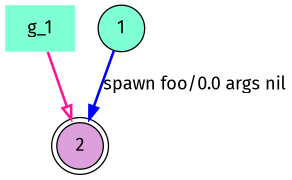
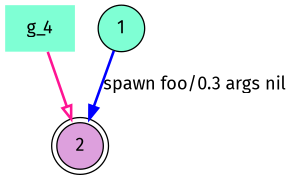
(40, 28) -> (40, 28)
(195, 85) -> (195, 85)
